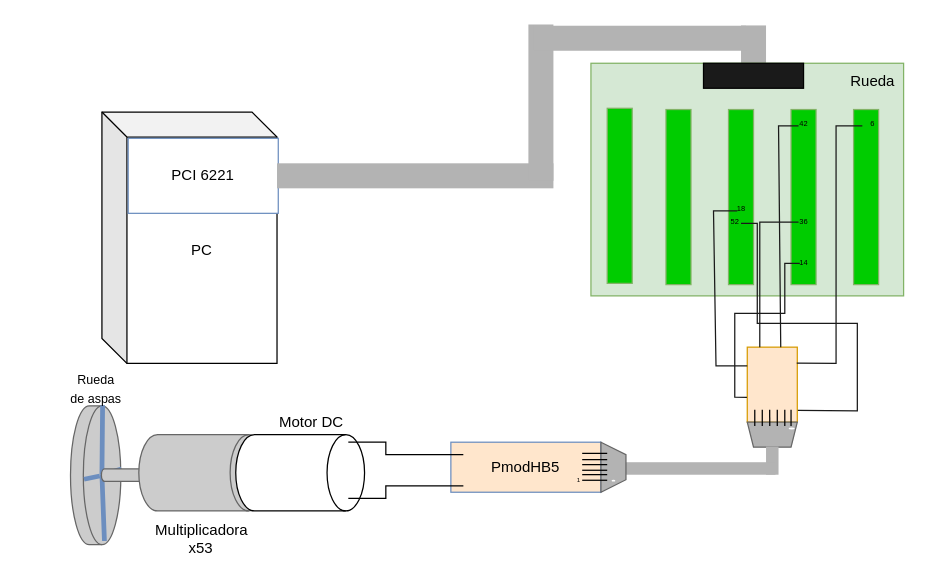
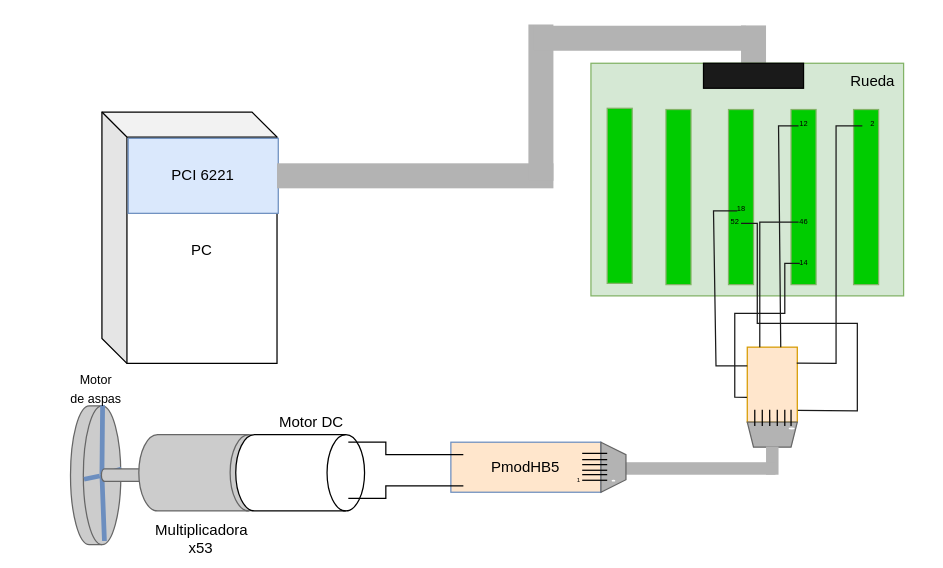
(804, 122) -> (804, 122)
(873, 122) -> (873, 122)
(203, 176) -> (203, 176)
(804, 219) -> (804, 219)
(96, 388) -> (96, 388)
